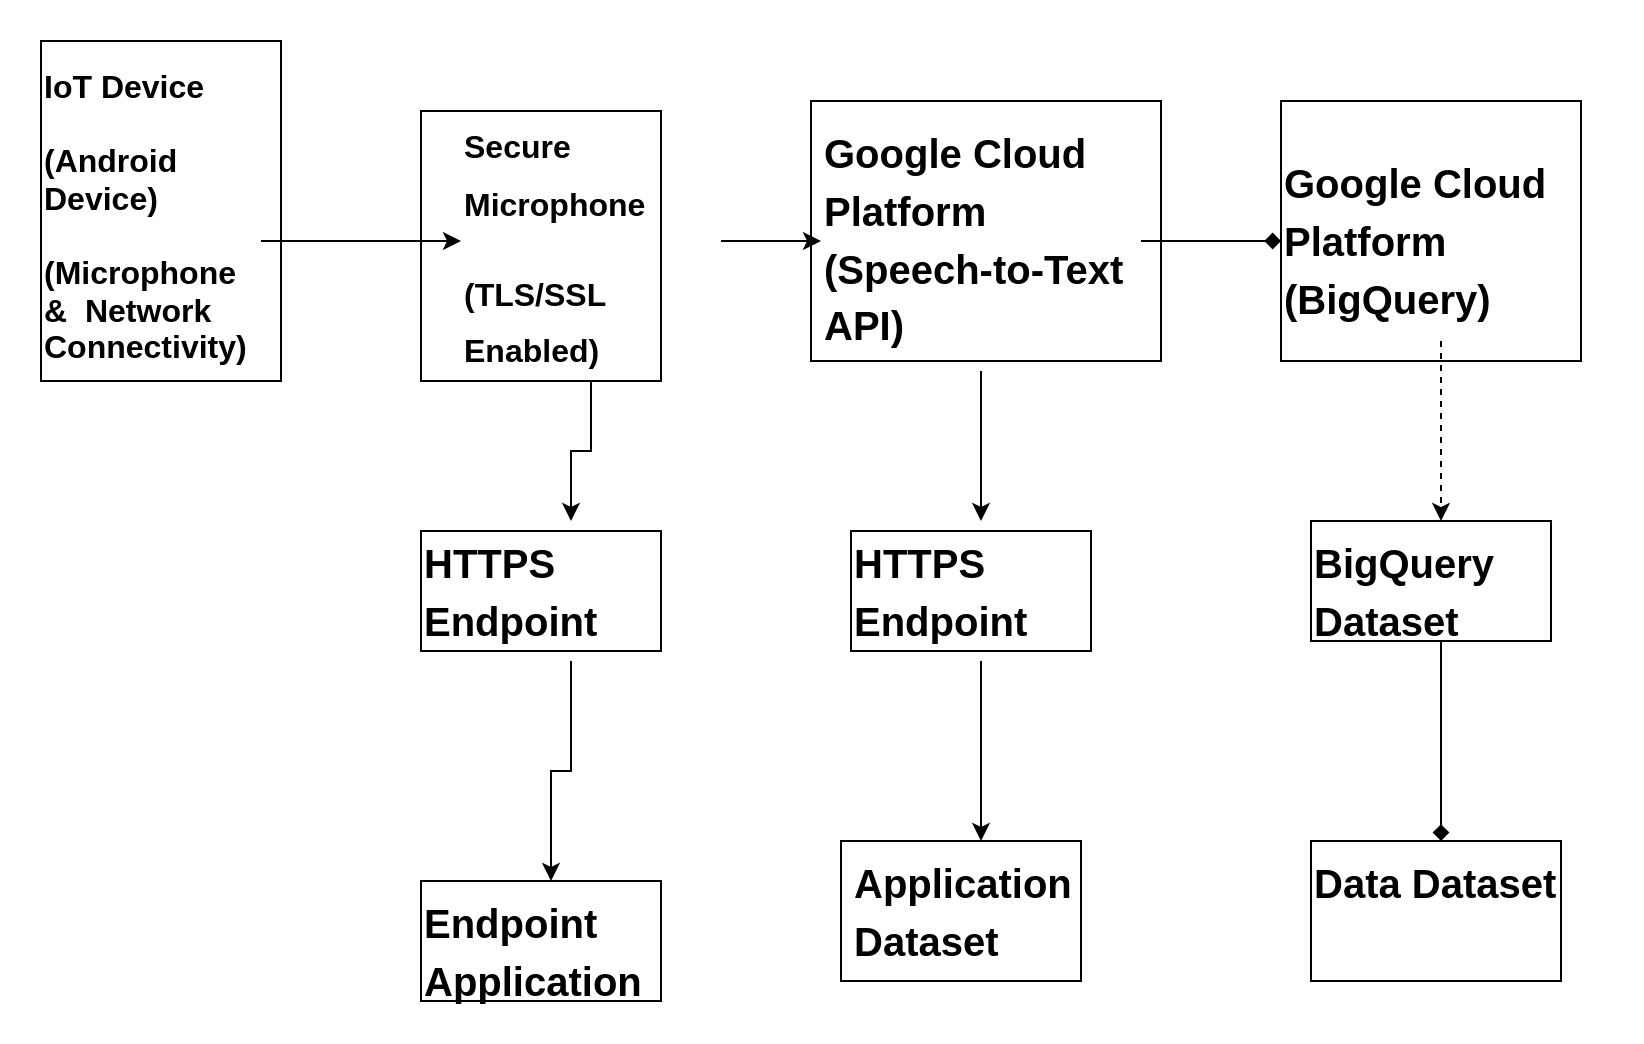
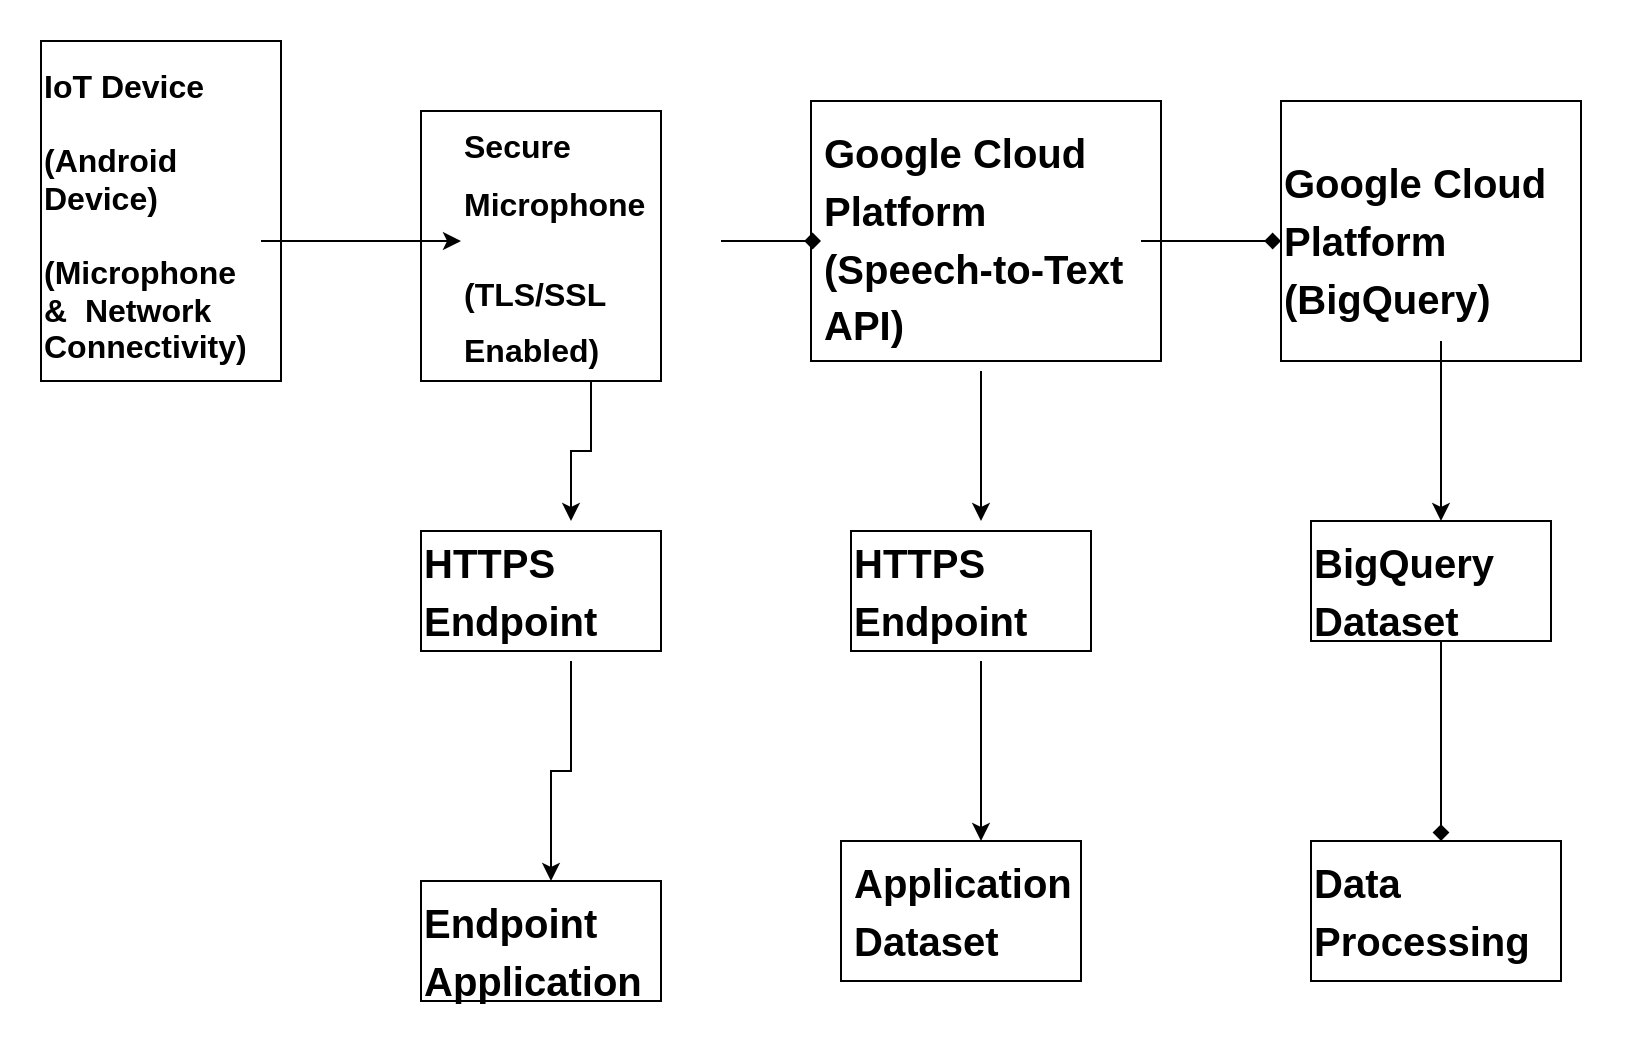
(805, 241) -> (804, 241)
(1441, 426) -> (1441, 426)
(1393, 869) -> (1410, 869)
